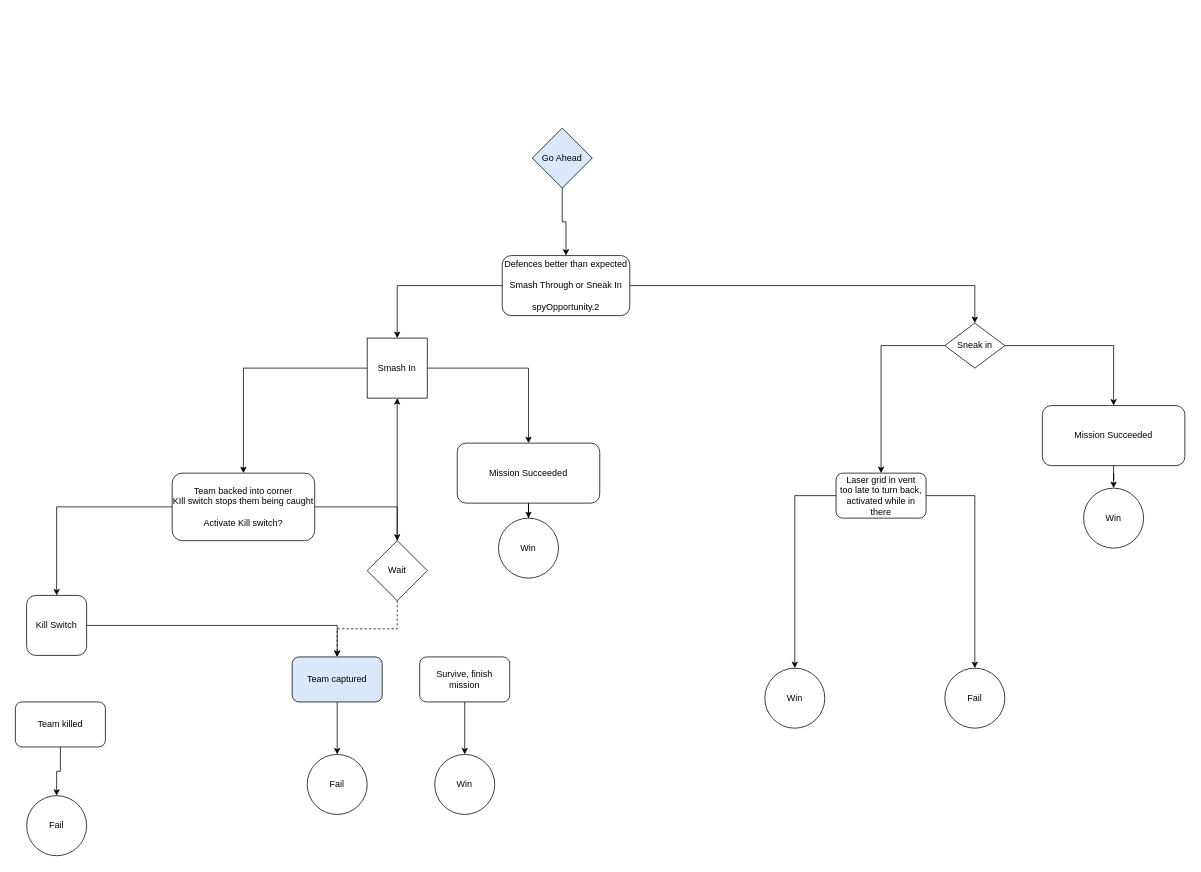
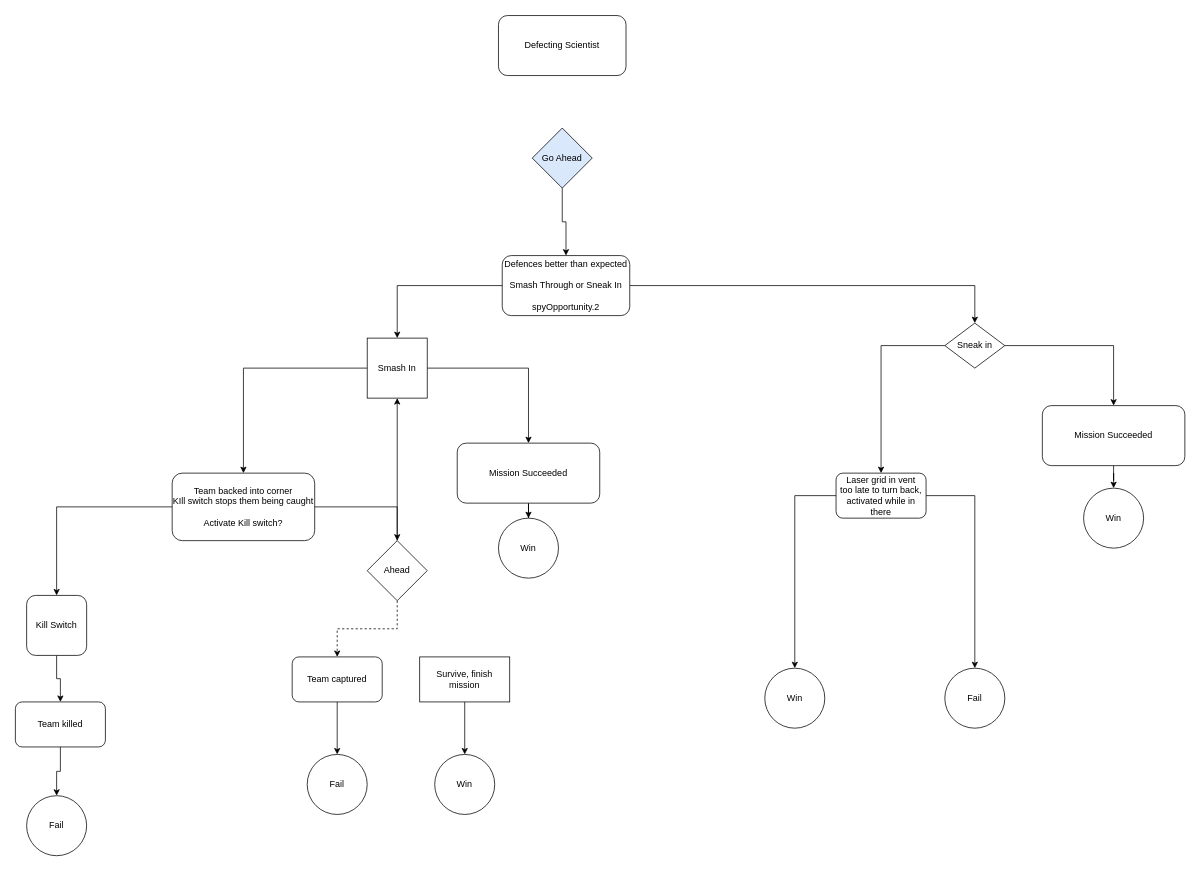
none -> (562, 45)
(397, 570) -> (397, 570)
(212, 625) -> (57, 677)
(337, 679) -> (337, 679)
(465, 679) -> (465, 679)
